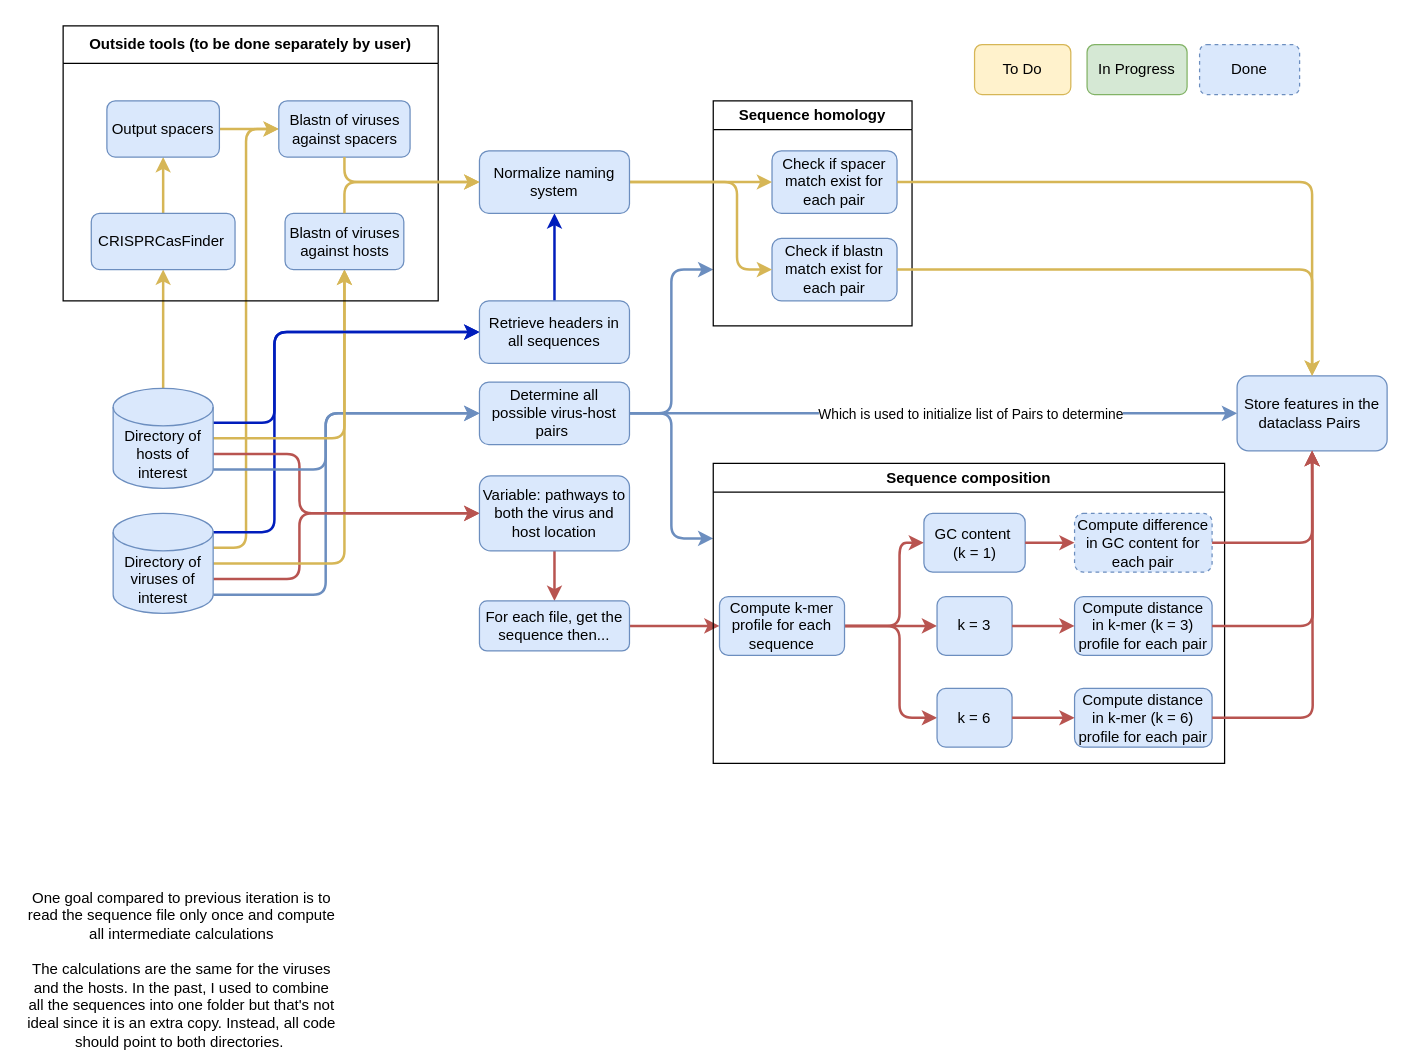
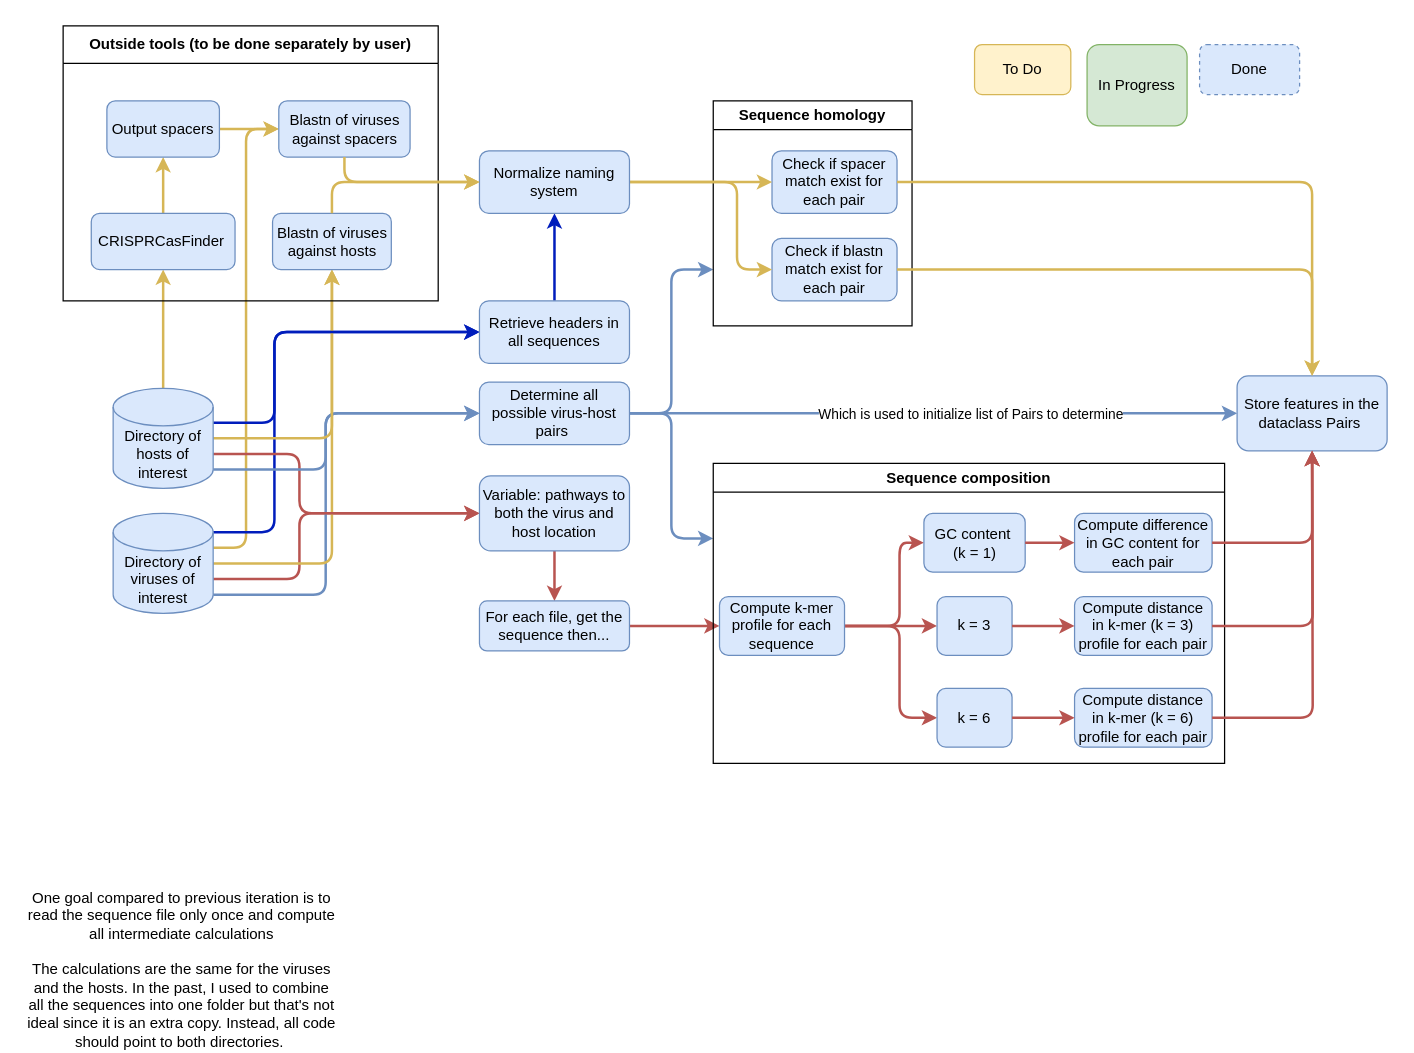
(1137, 69) -> (1137, 85)
(344, 241) -> (332, 241)
(1143, 543) -> (1143, 543)
